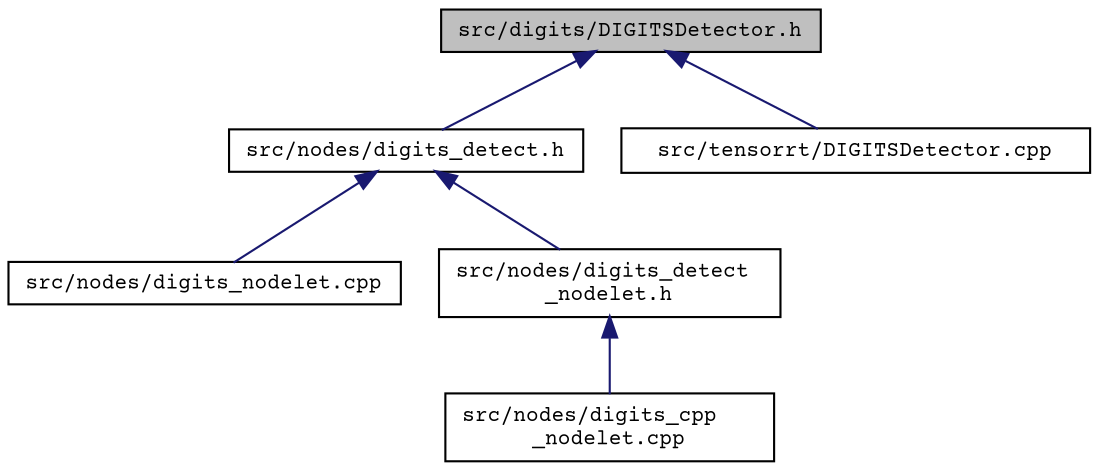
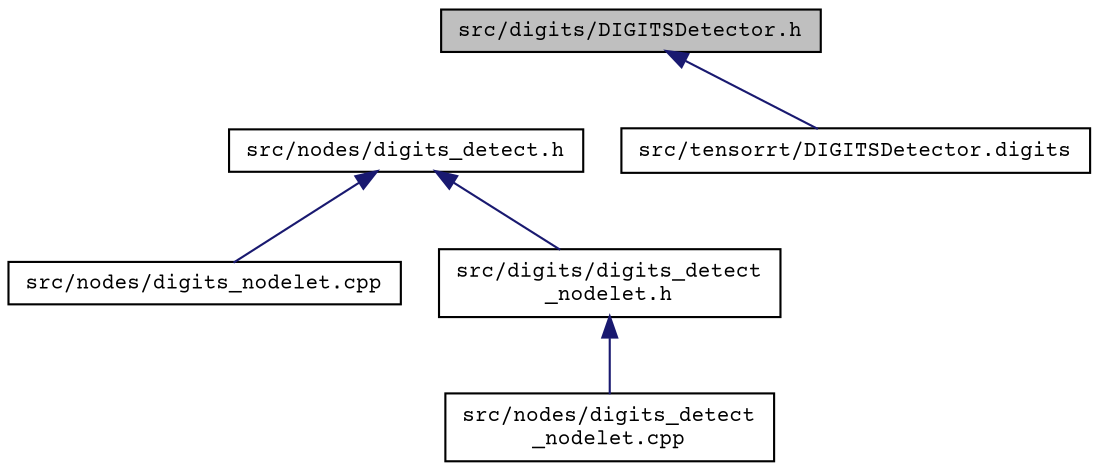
(509, 95) -> none
(856, 151) -> (856, 151)
(610, 283) -> (610, 283)
(610, 427) -> (610, 427)
